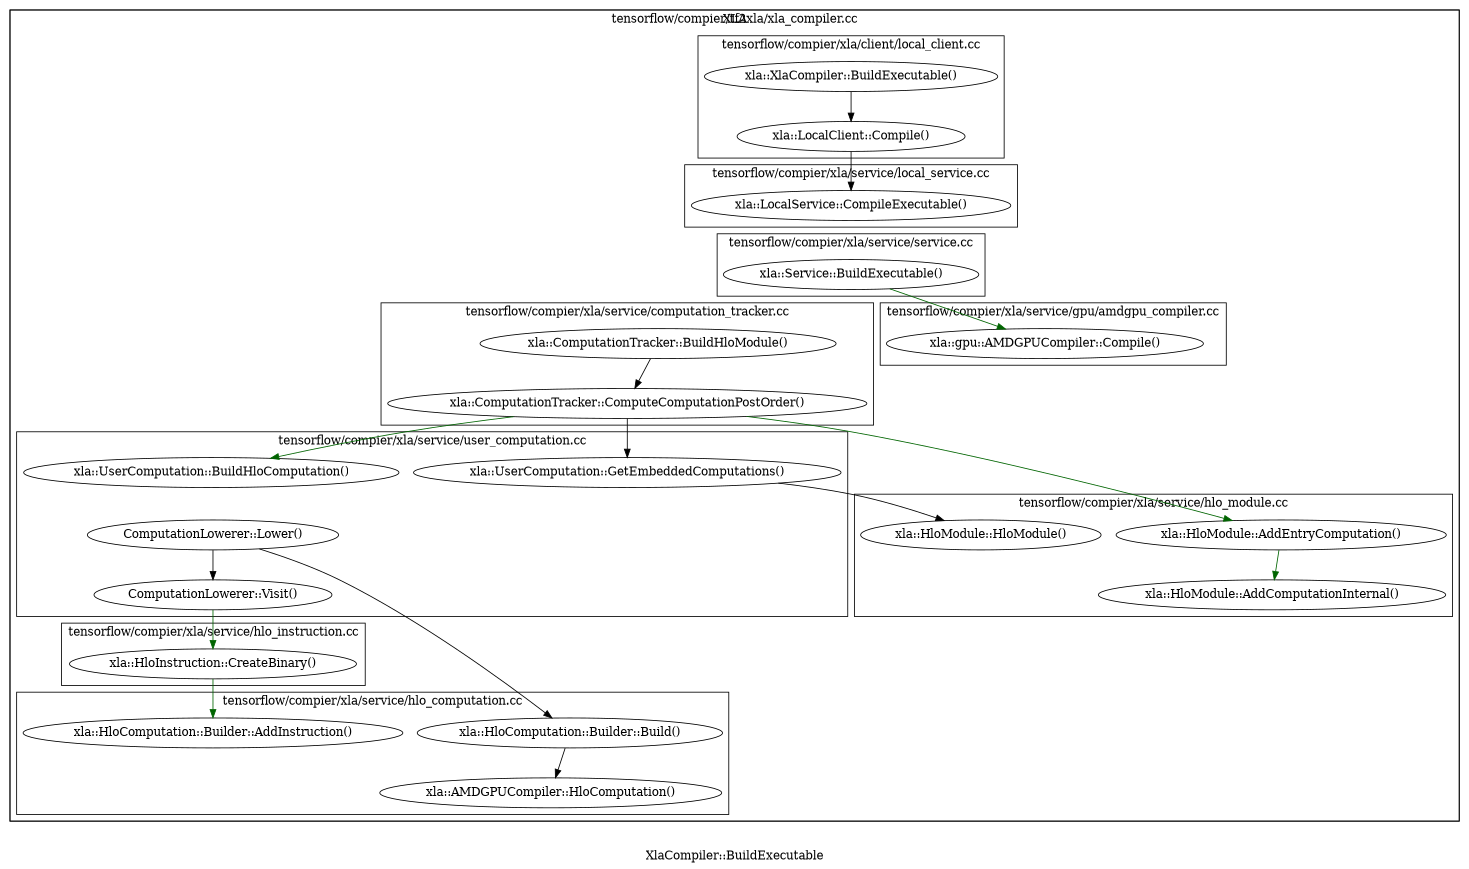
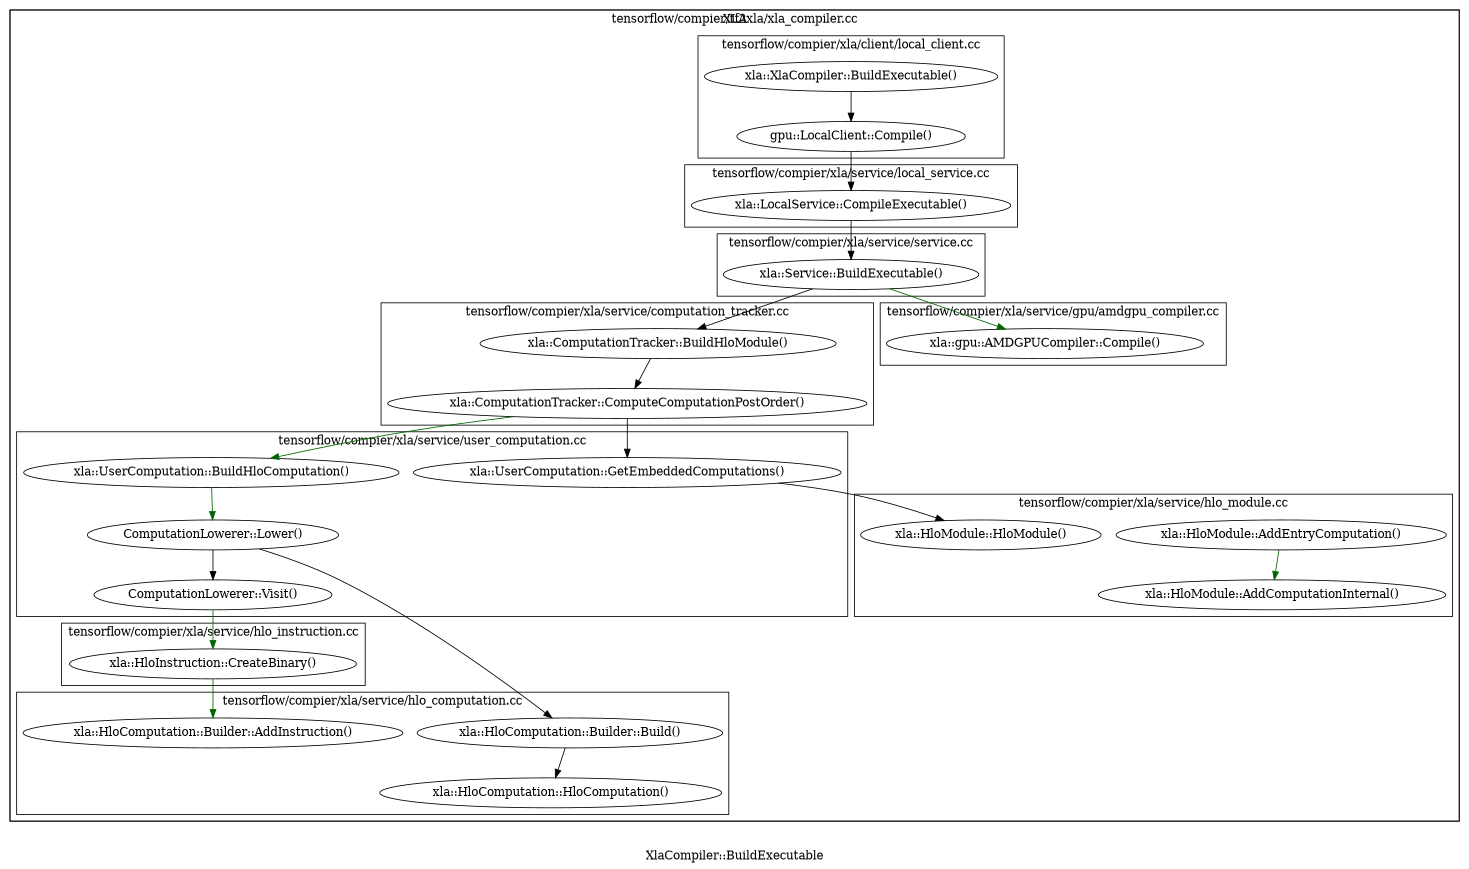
(851, 136) -> (851, 136)
none -> (851, 239)
none -> (756, 308)
(987, 460) -> none
none -> (212, 500)
(551, 793) -> (551, 793)
